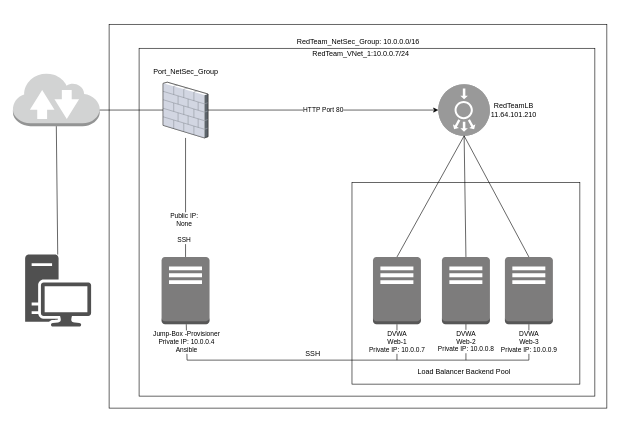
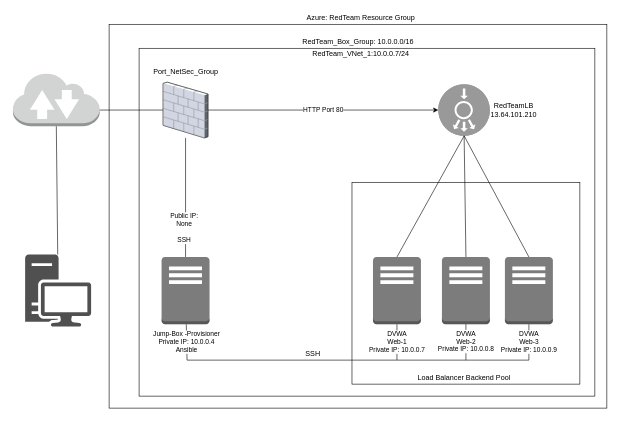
none -> (361, 18)
(358, 42) -> (358, 42)
(514, 110) -> (514, 110)
(464, 372) -> (464, 378)
